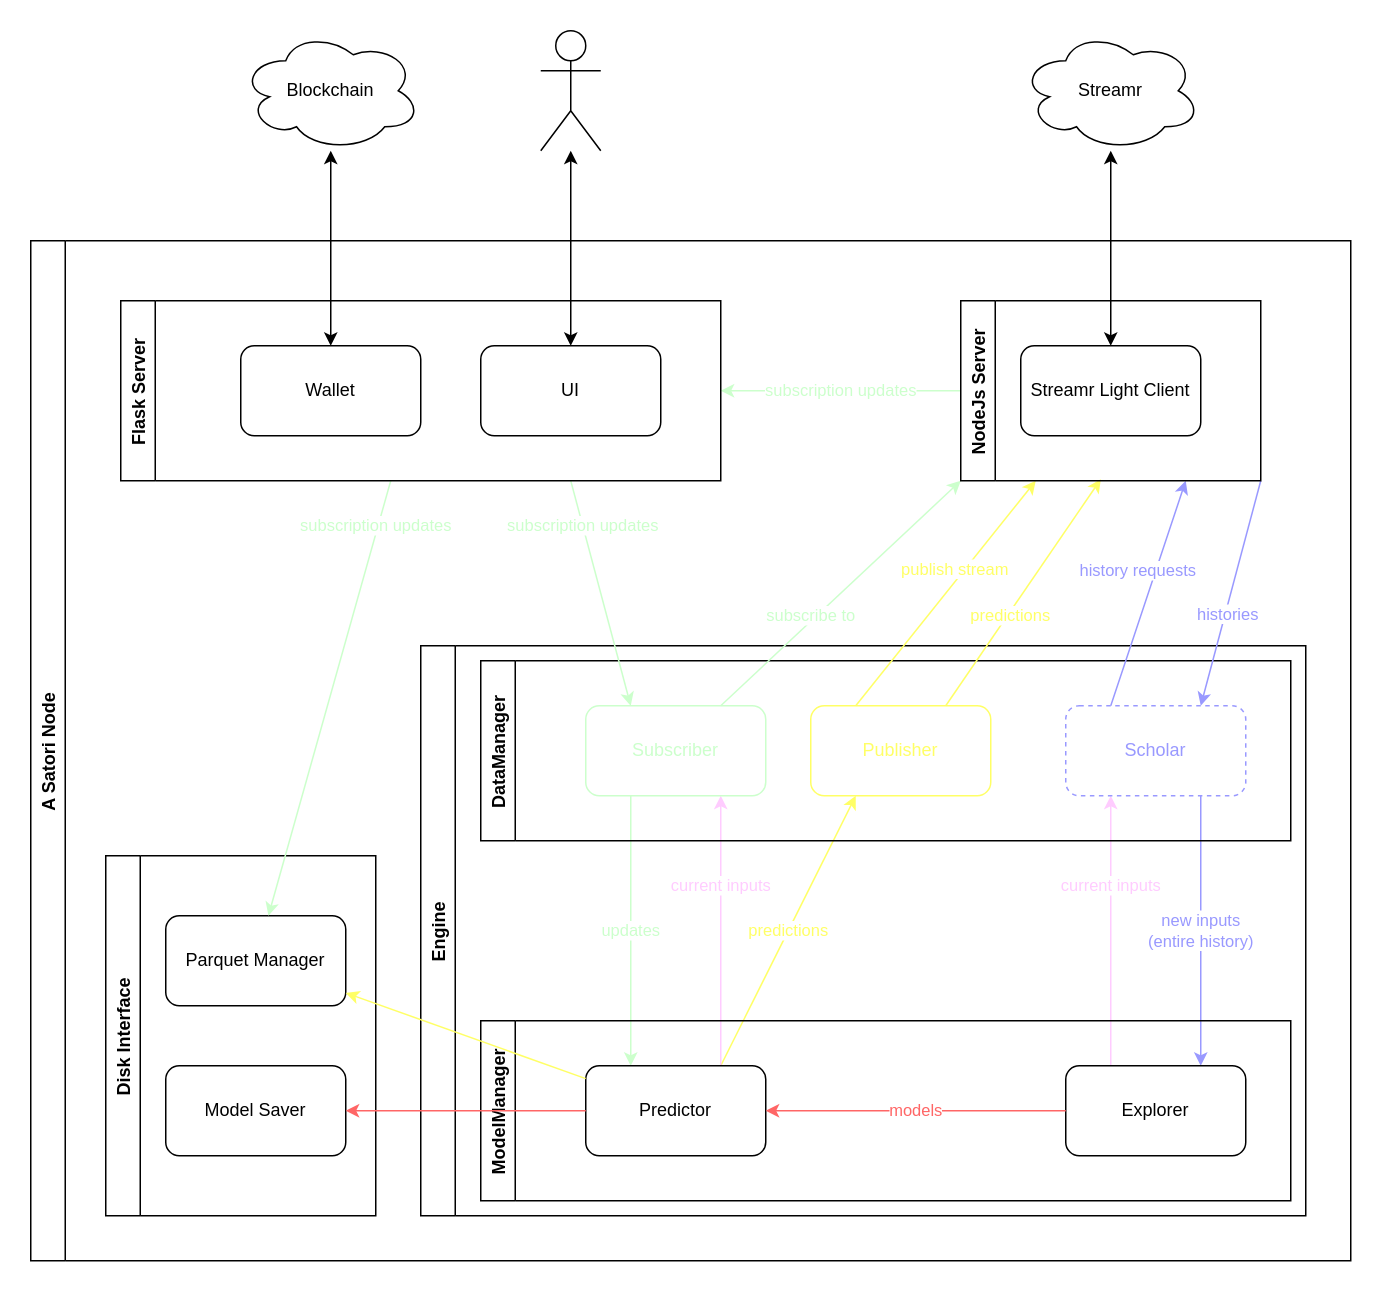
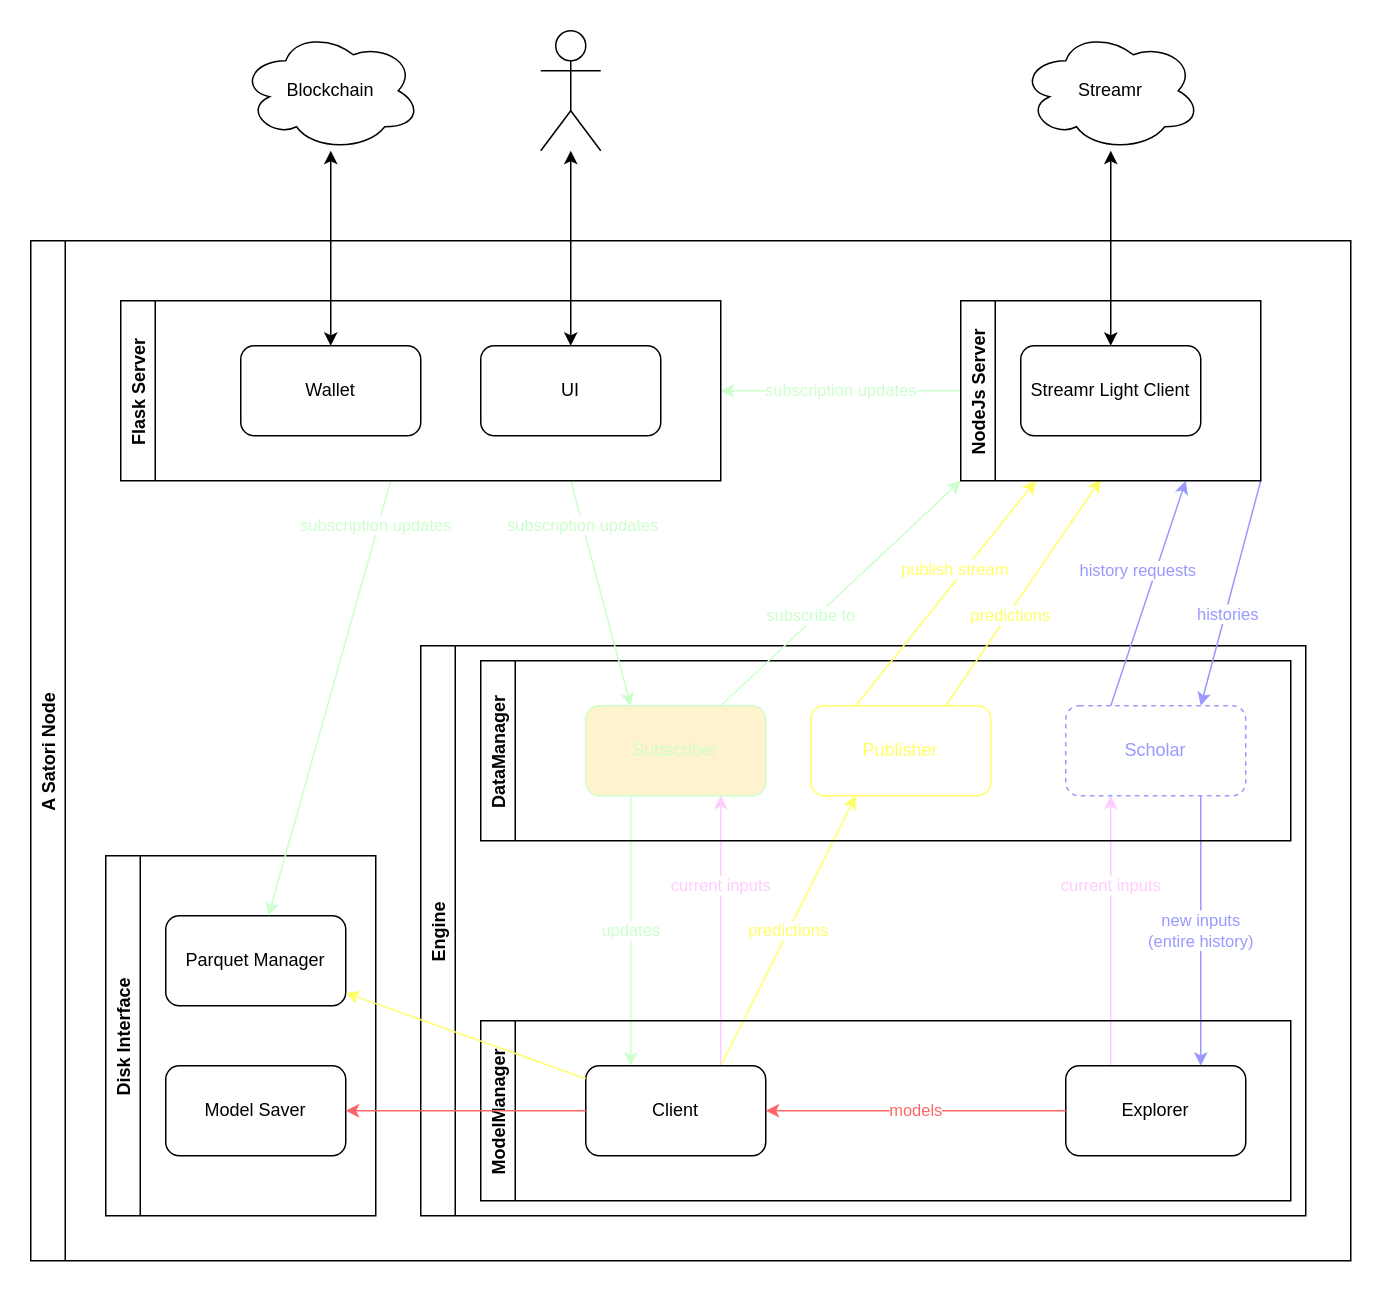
(676, 751) -> (676, 751)
(676, 1111) -> (676, 1111)
